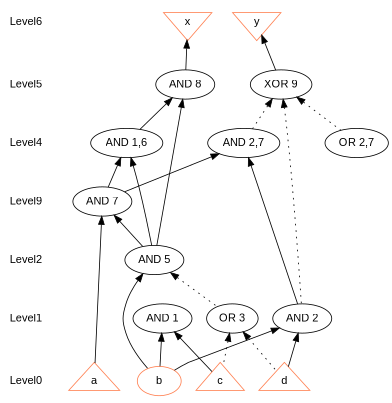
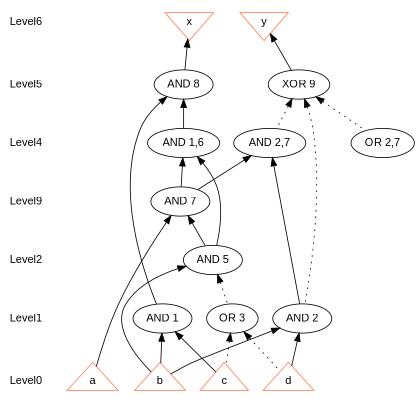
(168, 180) -> (131, 201)
(159, 381) -> (160, 381)
